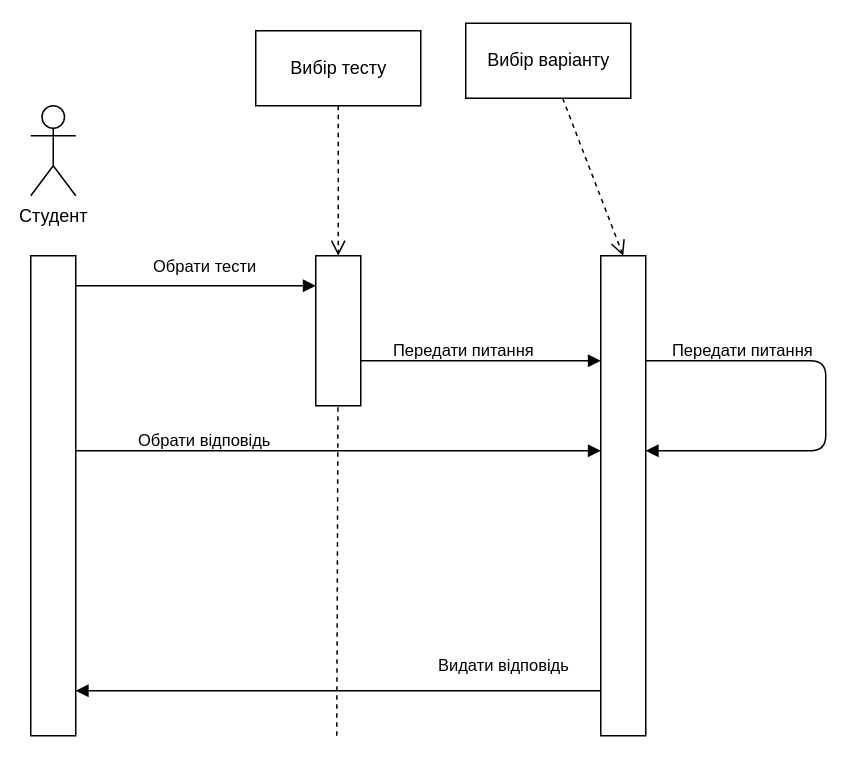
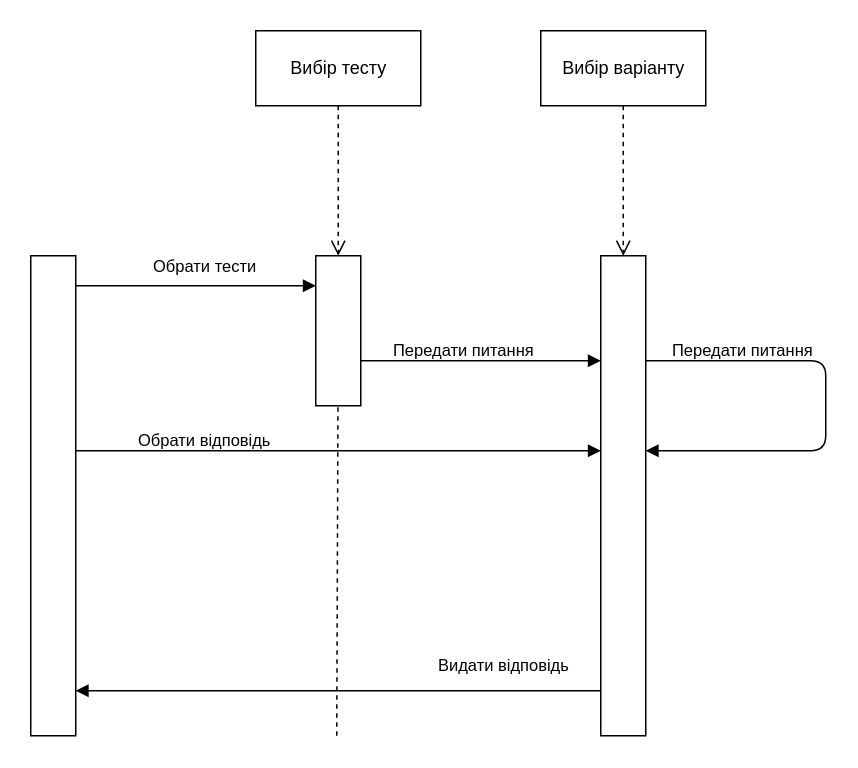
(548, 61) -> (623, 68)
(53, 151) -> none
